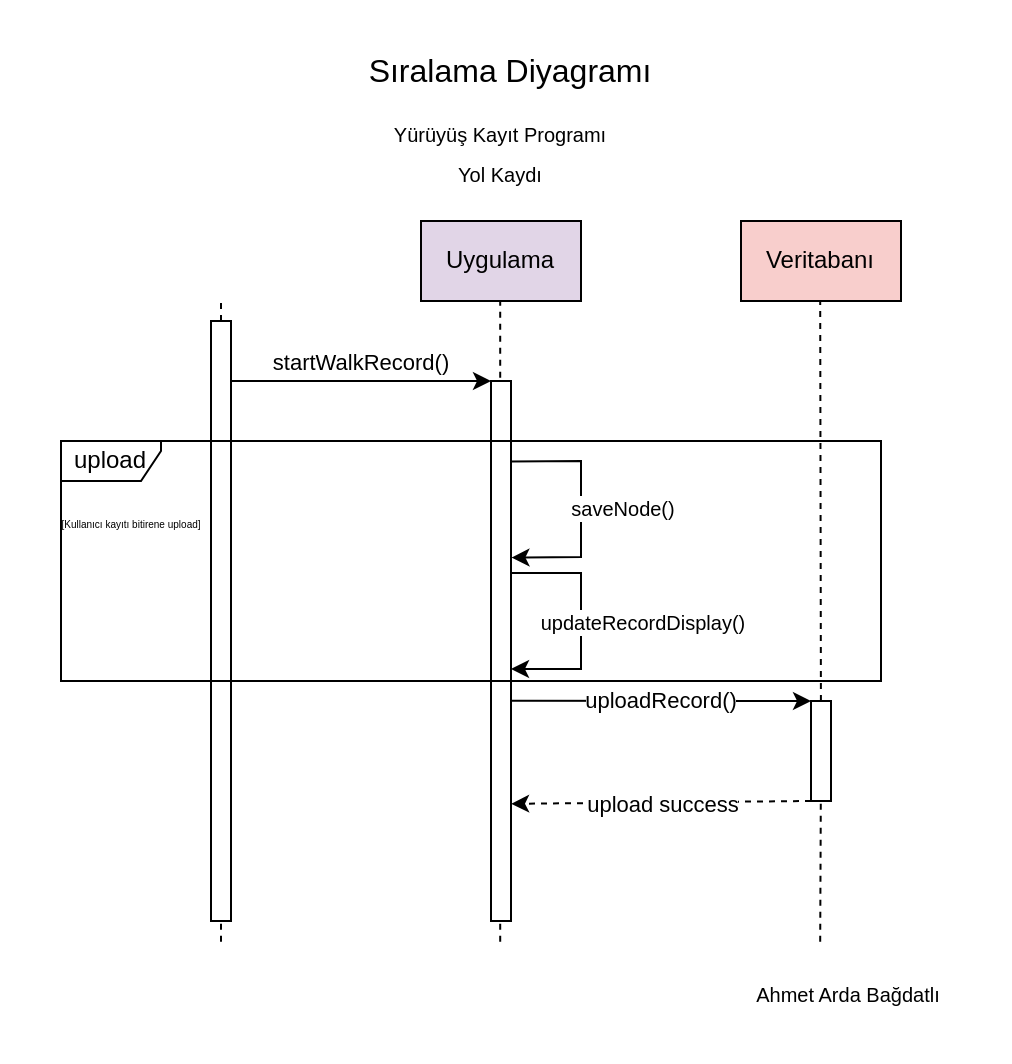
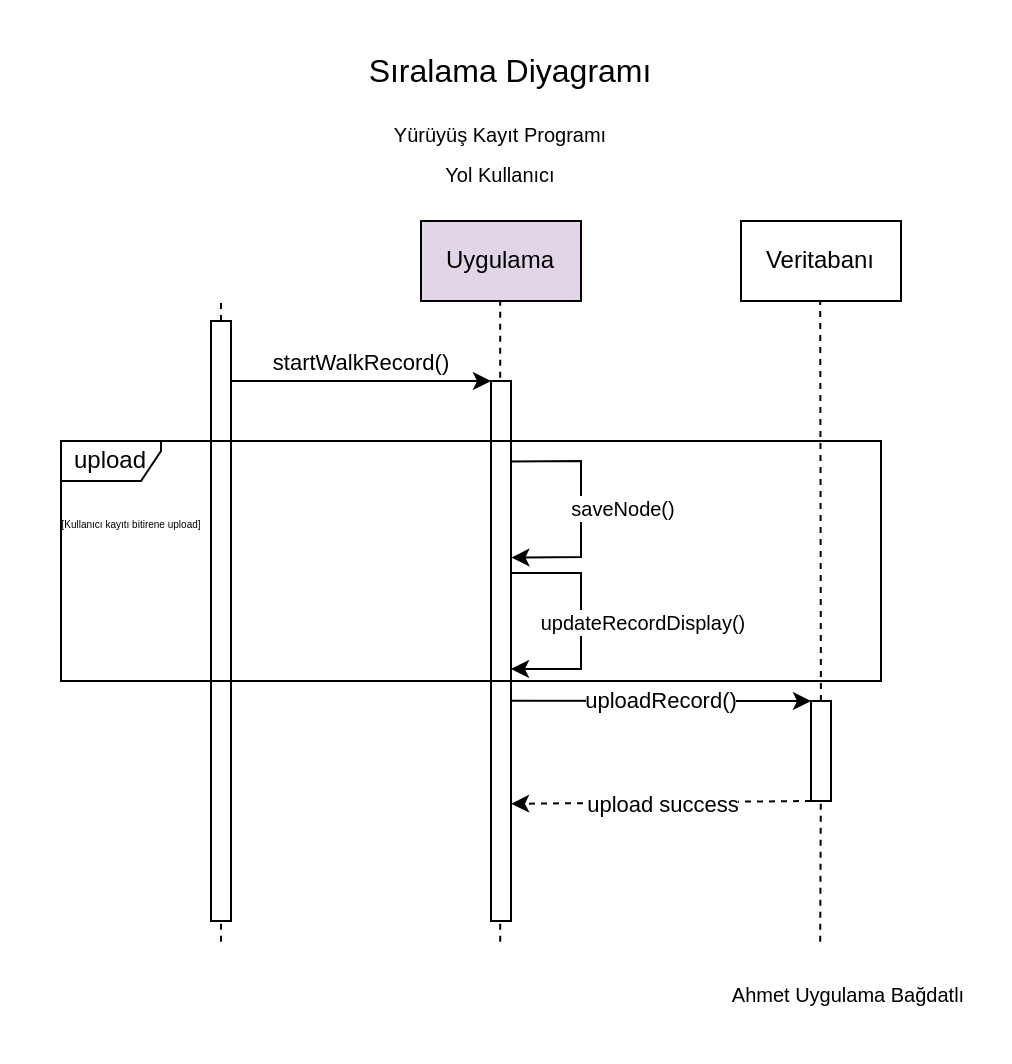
(501, 151) -> (501, 151)
(821, 261) -> (821, 261)
(849, 991) -> (849, 991)
